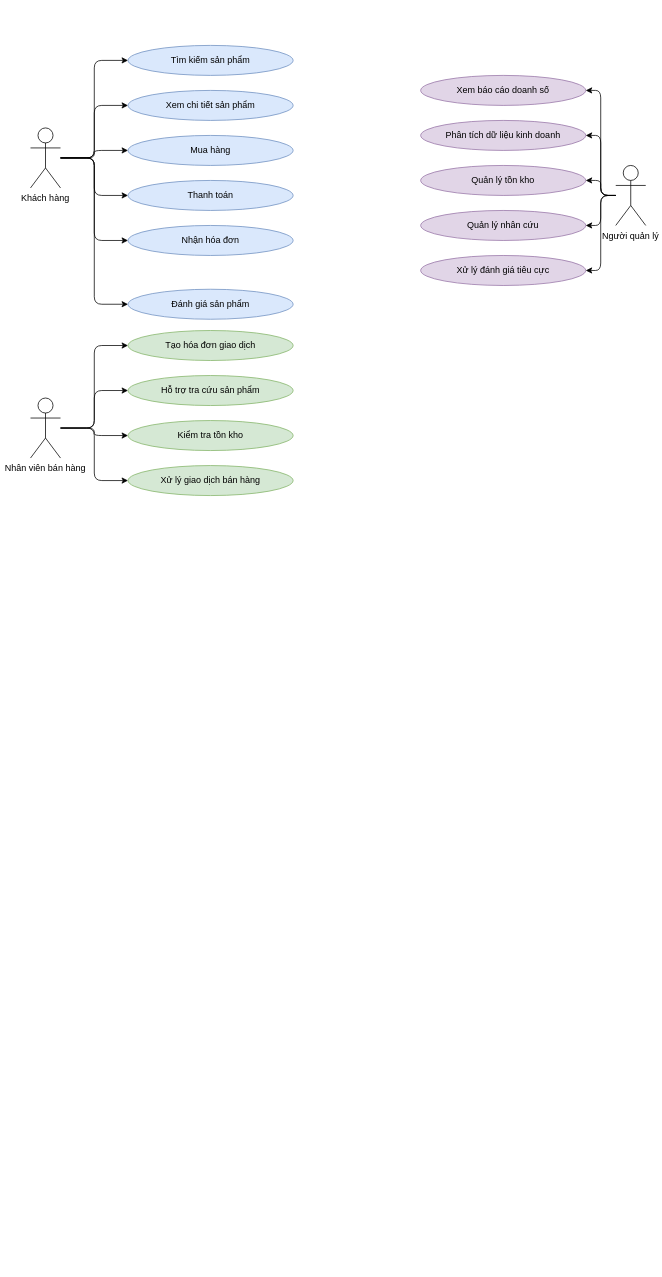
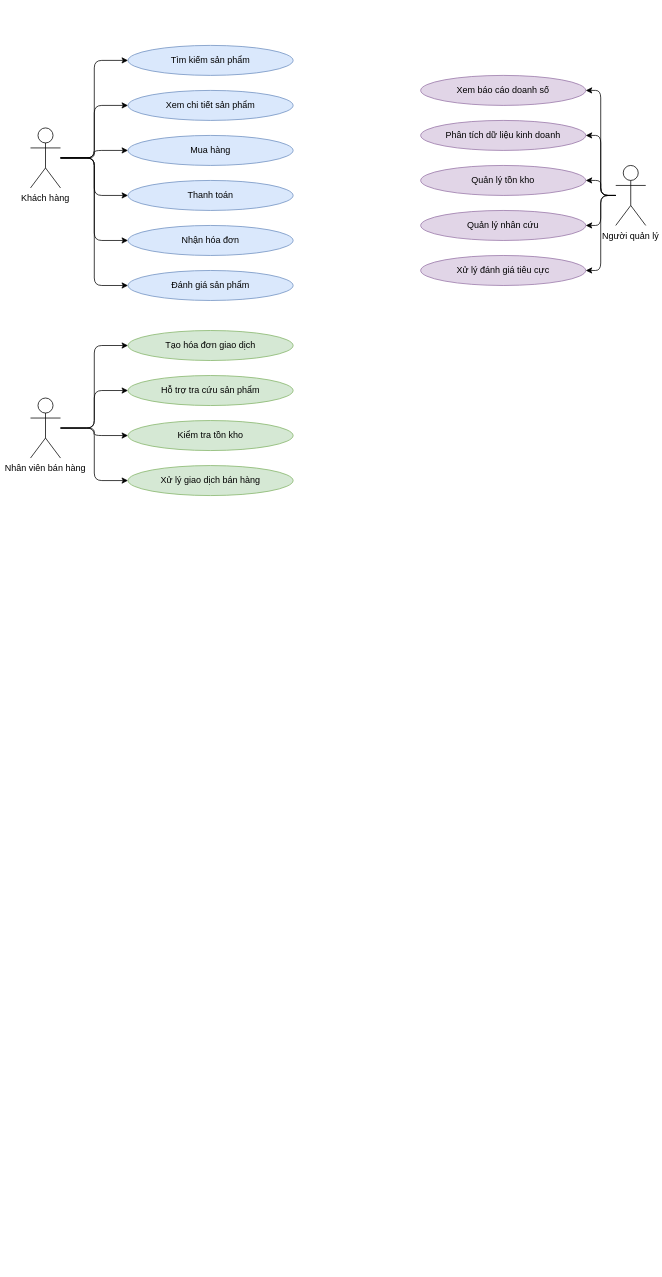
(210, 304) -> (210, 285)
